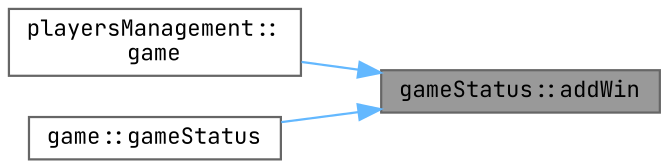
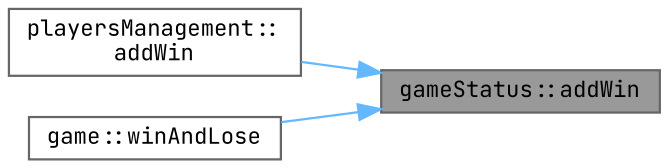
(155, 42) -> (155, 42)
(155, 138) -> (155, 138)
